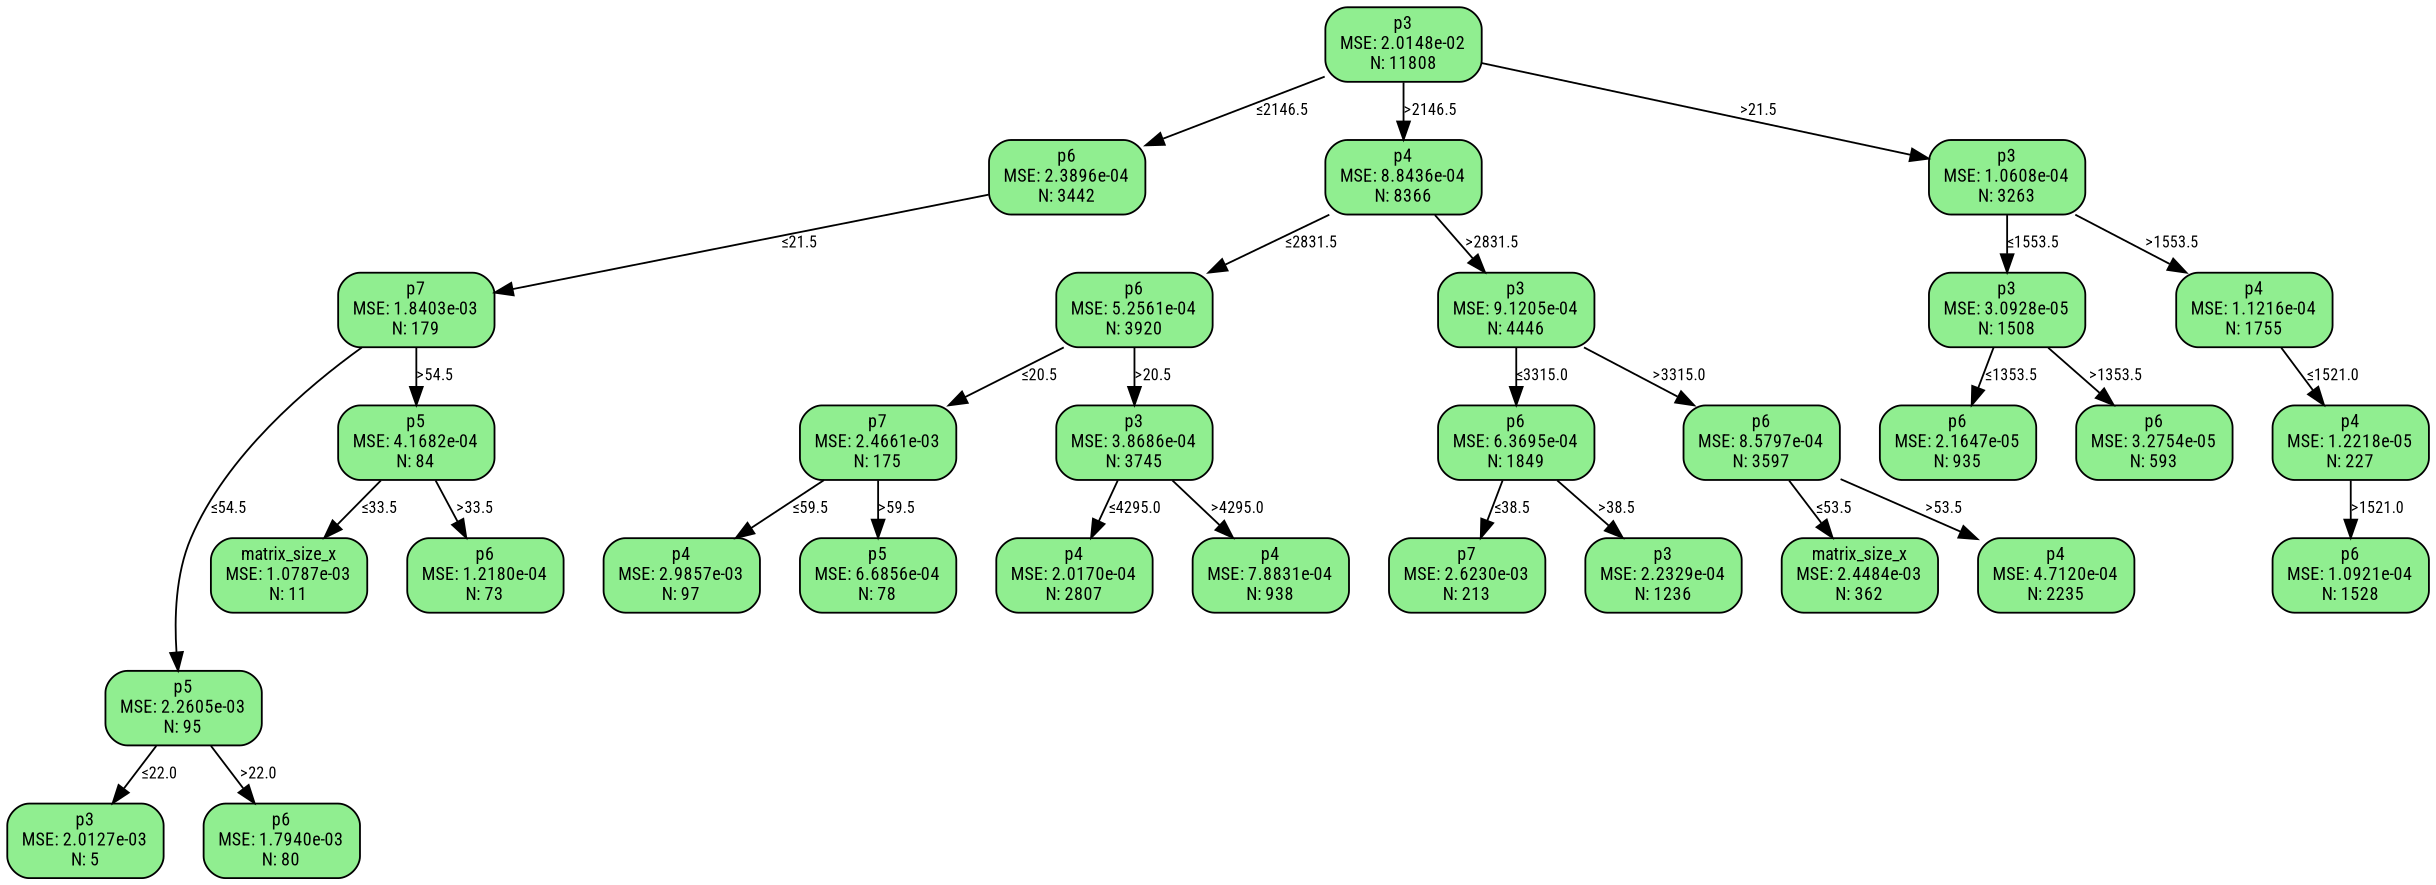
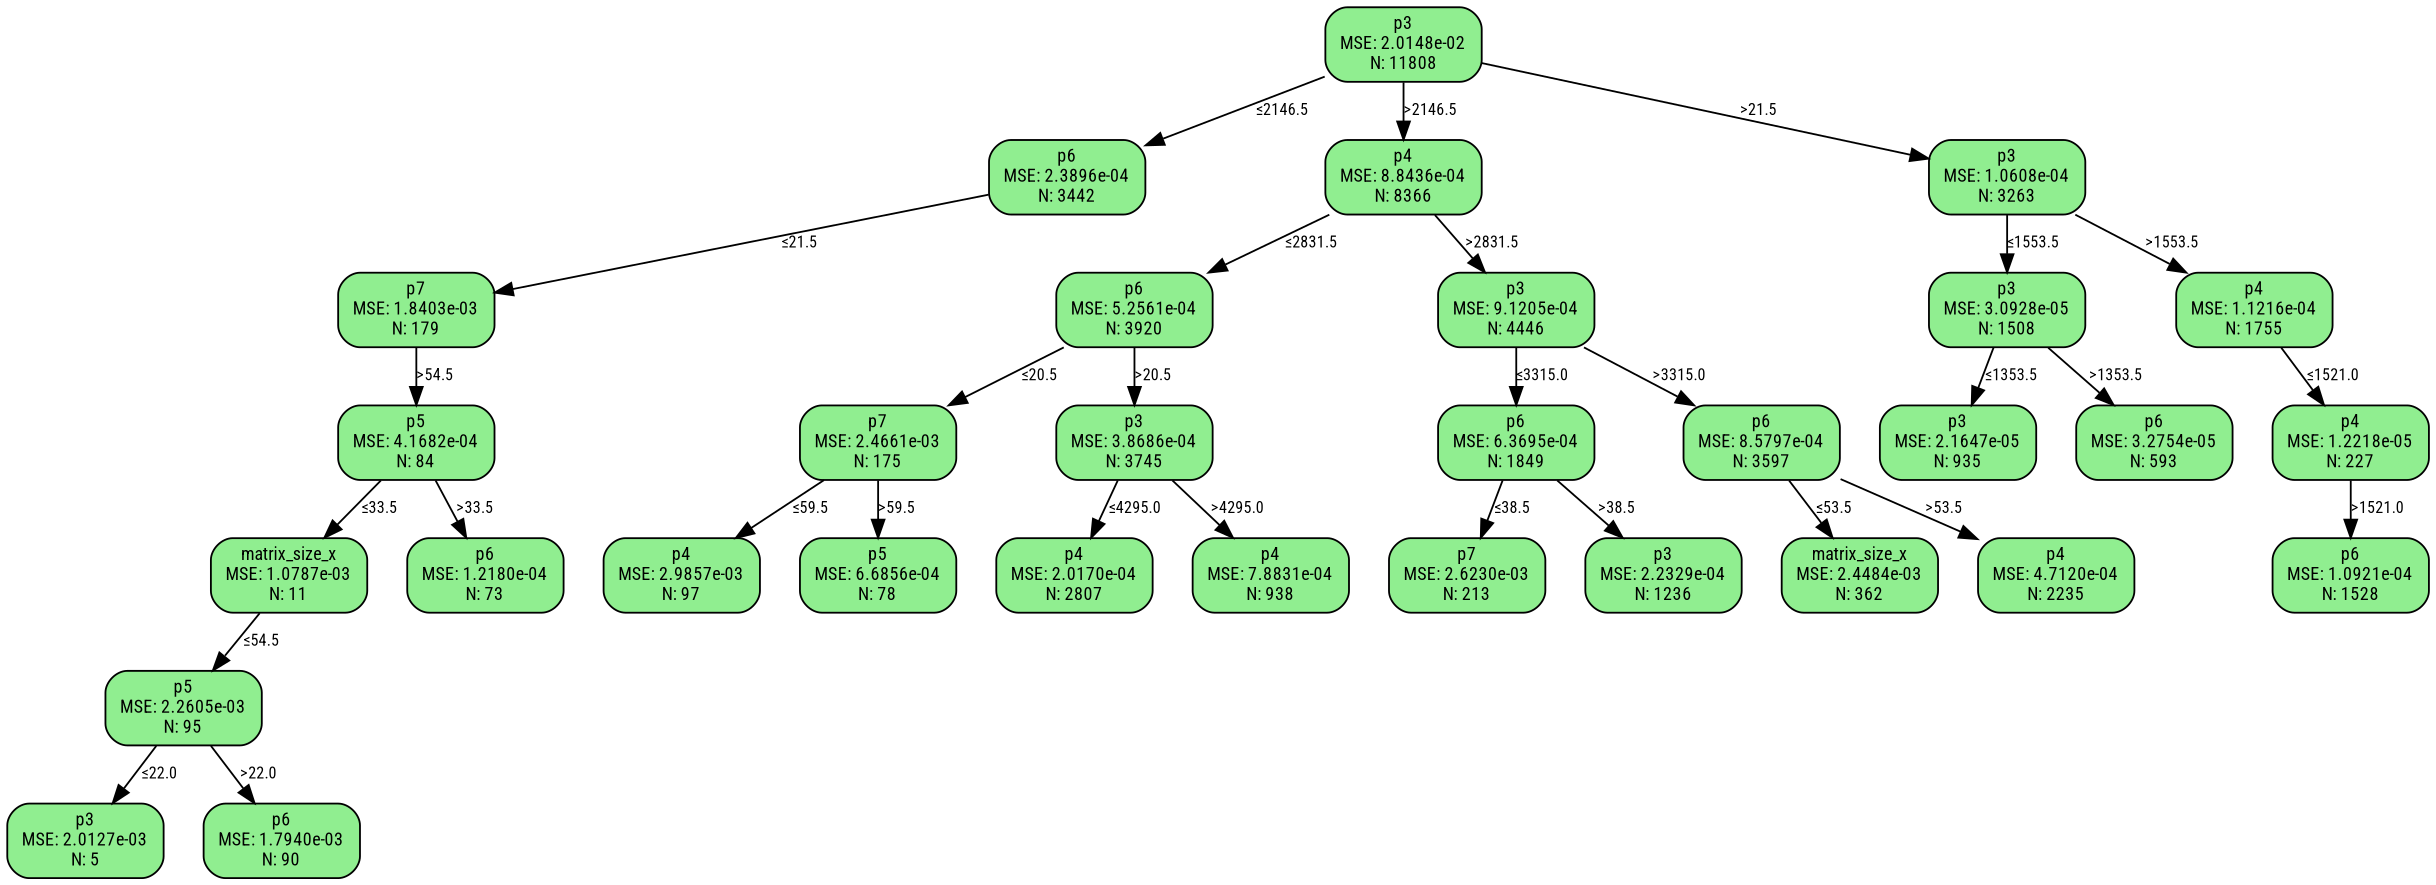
(1958, 443) -> (1958, 443)
(227, 477) -> (242, 634)
(282, 841) -> (282, 841)
